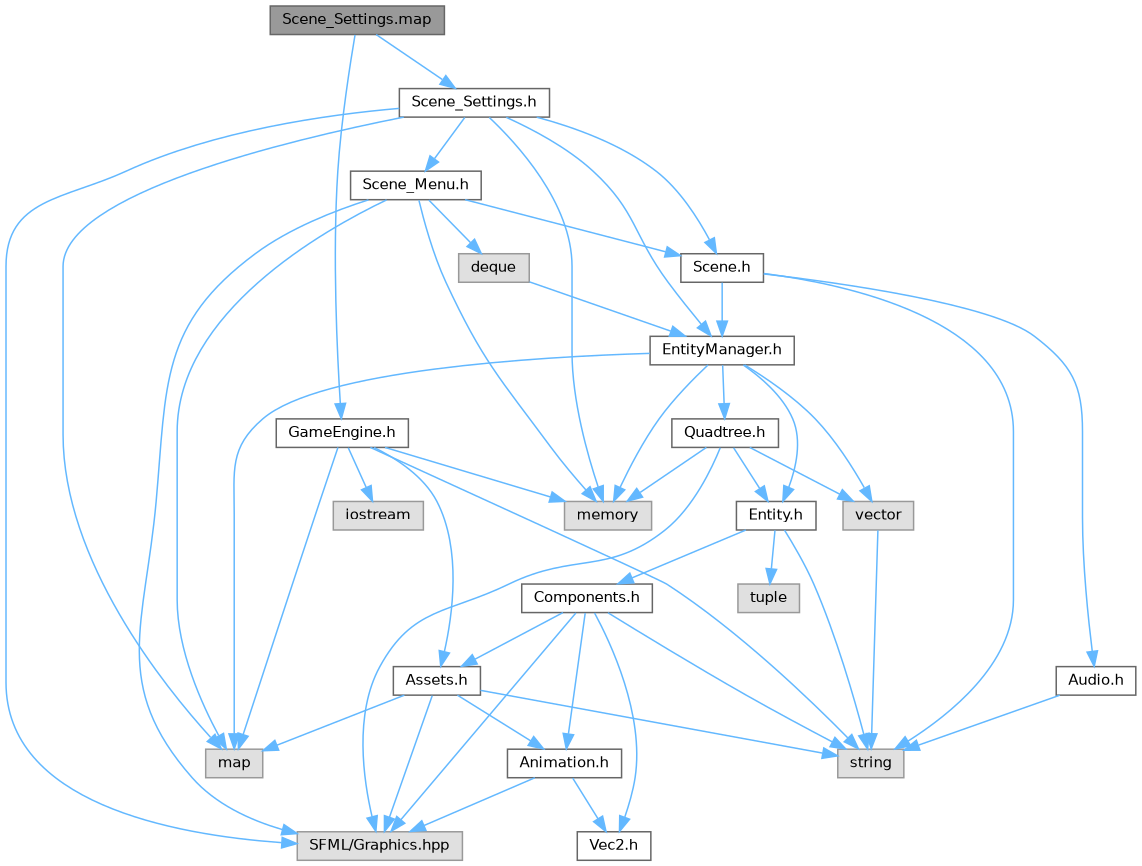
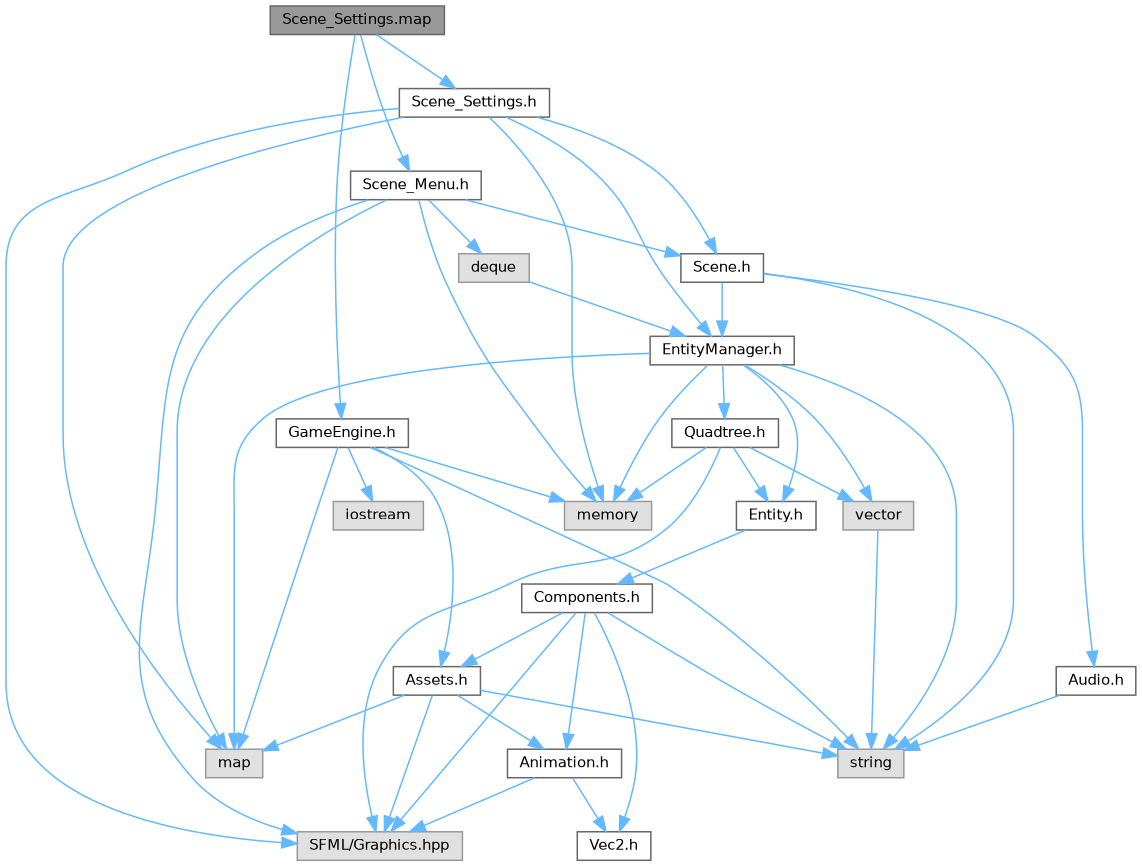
(450, 138) -> (379, 97)
(769, 598) -> none
(832, 629) -> (956, 510)
